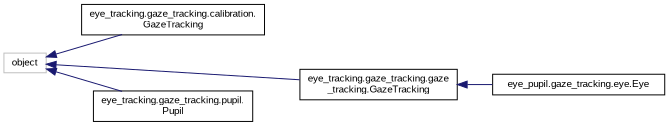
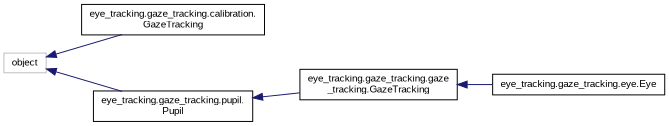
(178, 72) -> (281, 95)
(579, 85) -> (579, 85)
